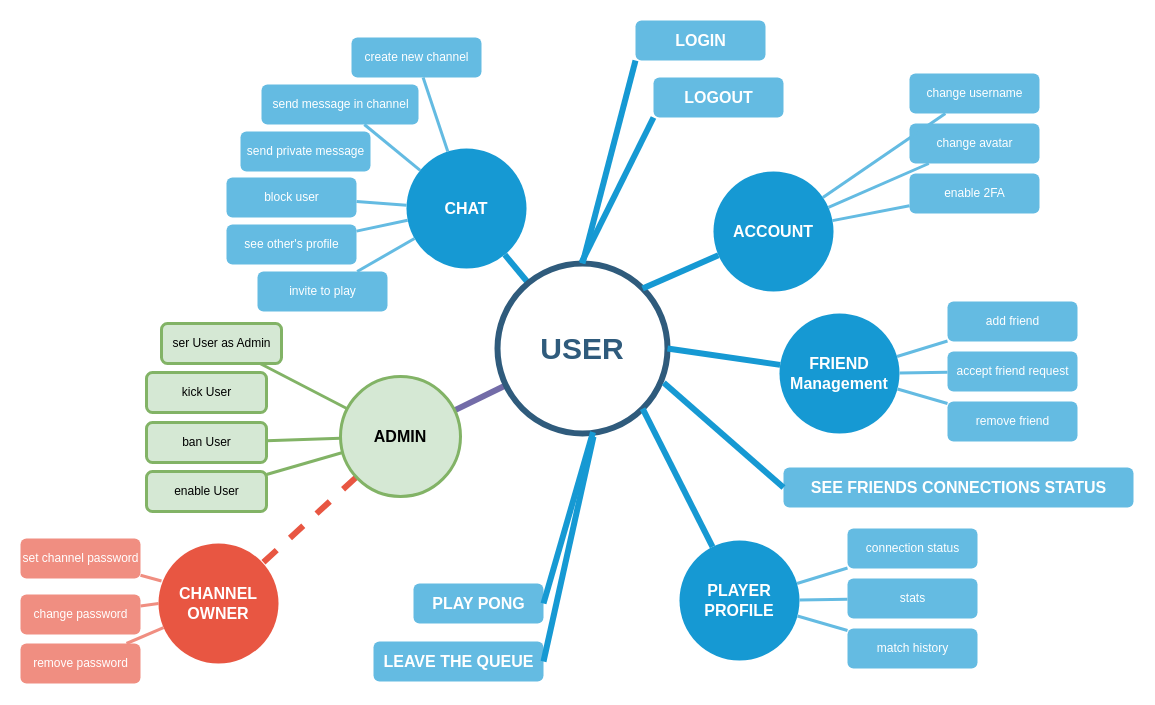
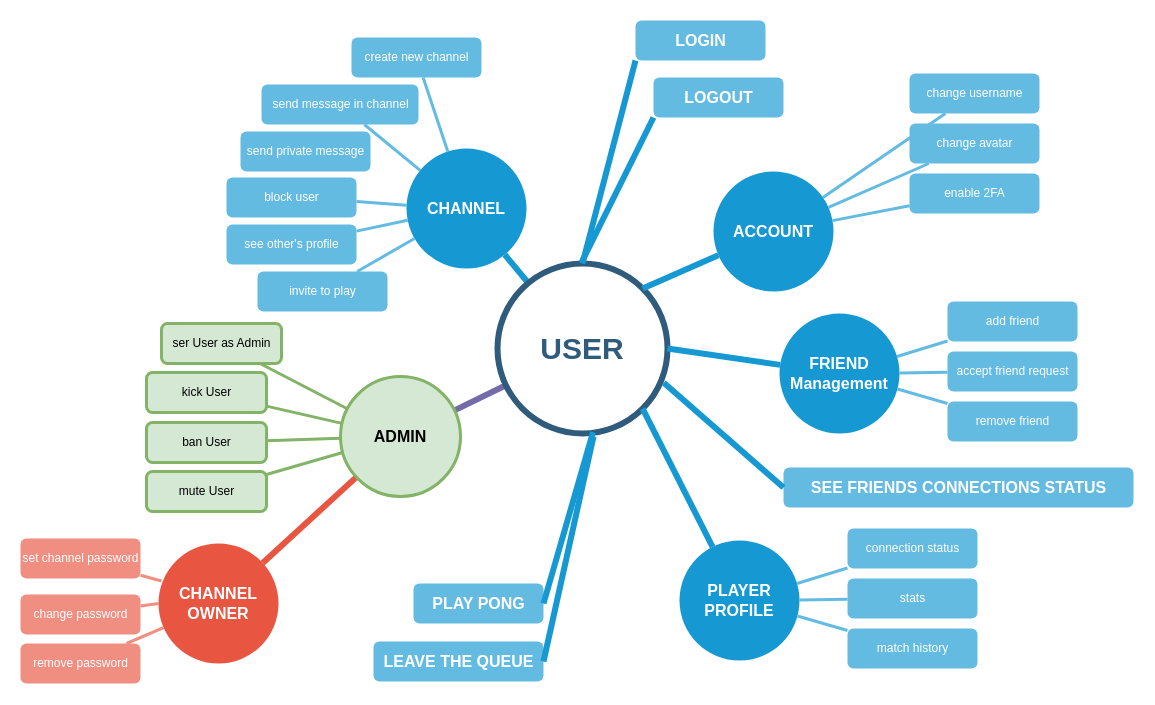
(467, 209) -> (467, 209)
none -> (305, 415)
(207, 492) -> (207, 492)
(336, 495) -> (336, 495)
